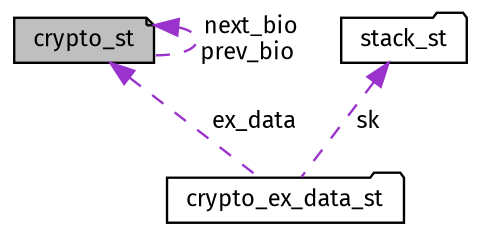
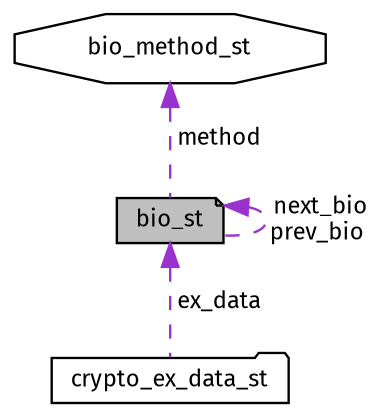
(84, 40) -> (170, 221)
(404, 40) -> none
none -> (170, 49)
